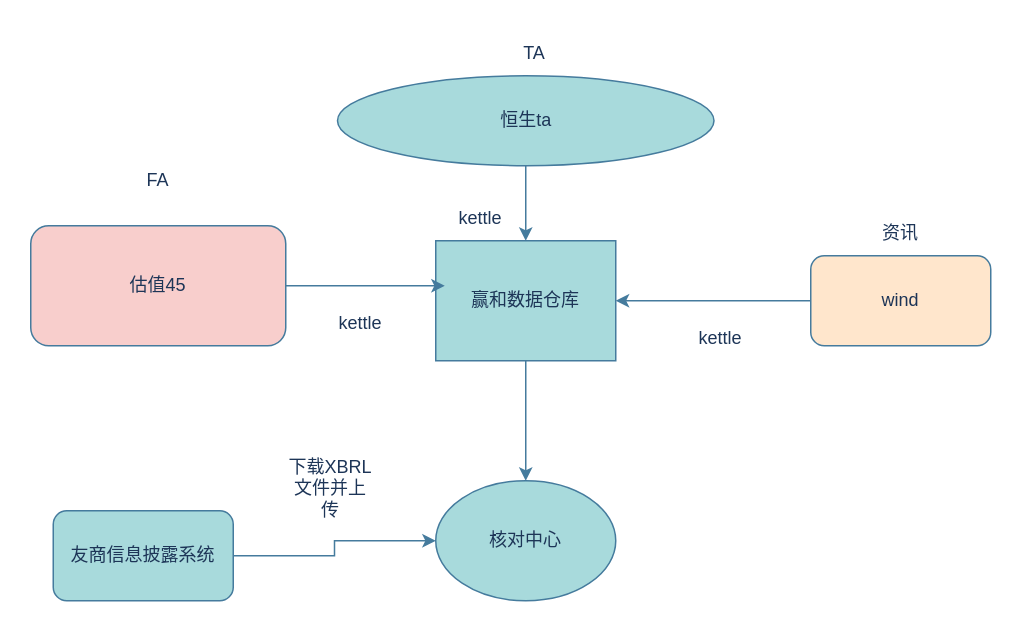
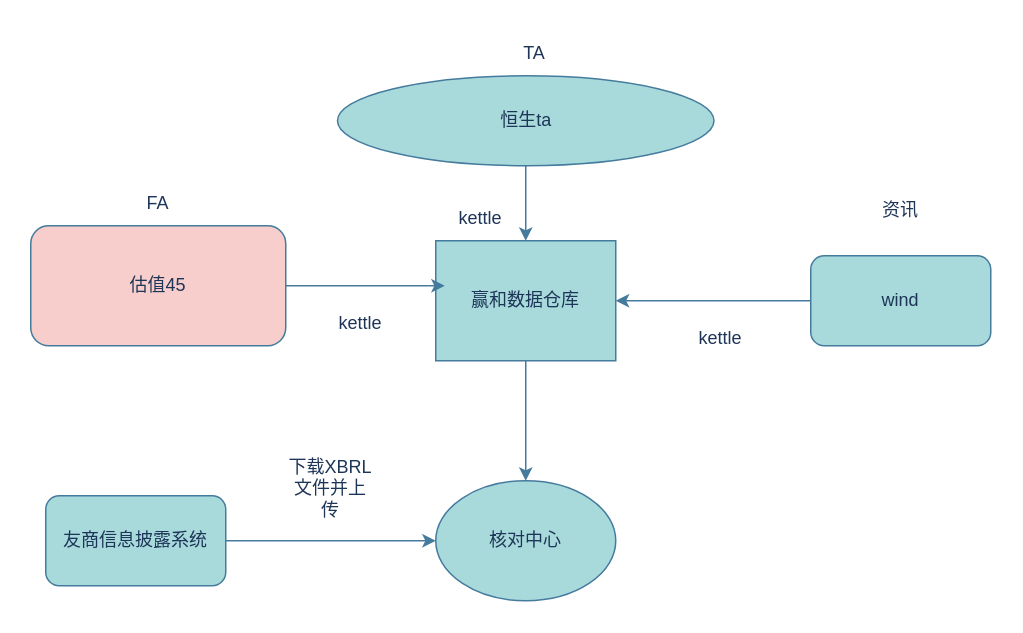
(158, 181) -> (158, 203)
(901, 233) -> (901, 211)
(901, 301) -> (901, 301)
(143, 556) -> (136, 541)
